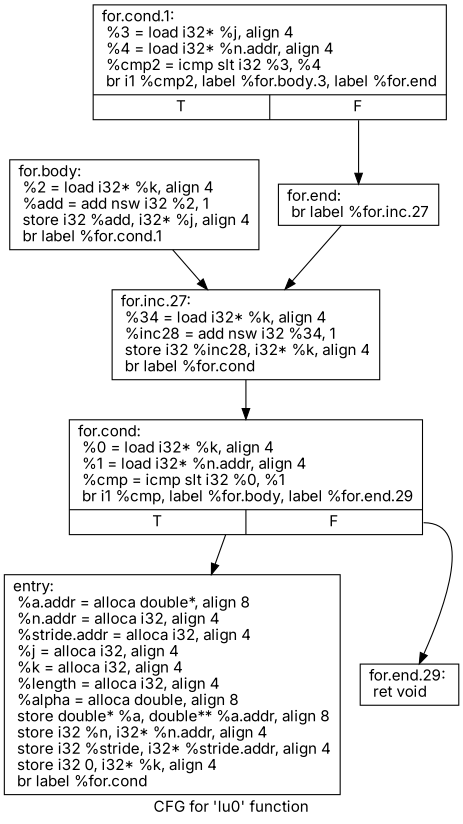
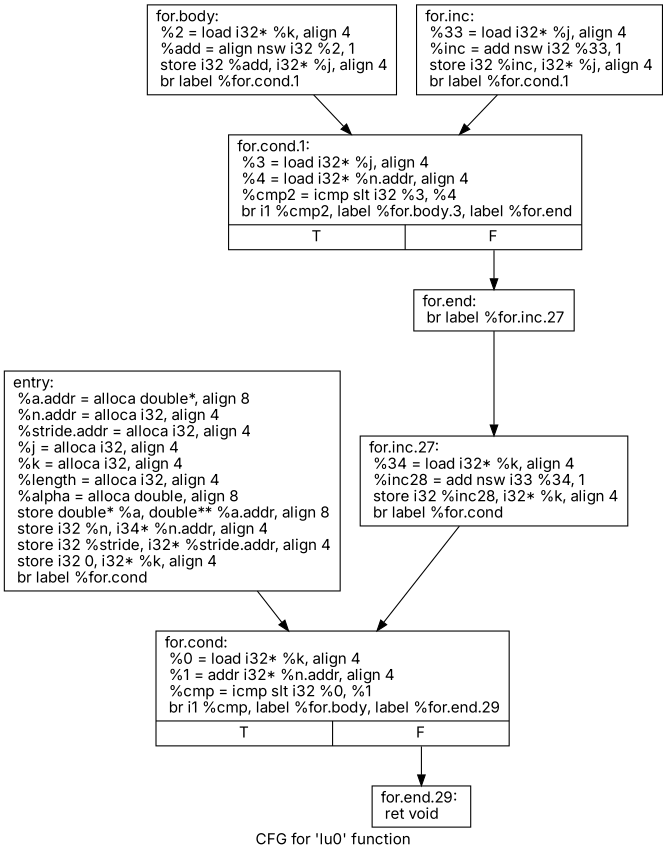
none -> (540, 50)
(114, 204) -> (256, 49)
(186, 266) -> (329, 111)
(229, 334) -> (477, 480)
(192, 464) -> (280, 675)
(220, 549) -> (270, 607)
(140, 733) -> (141, 529)
